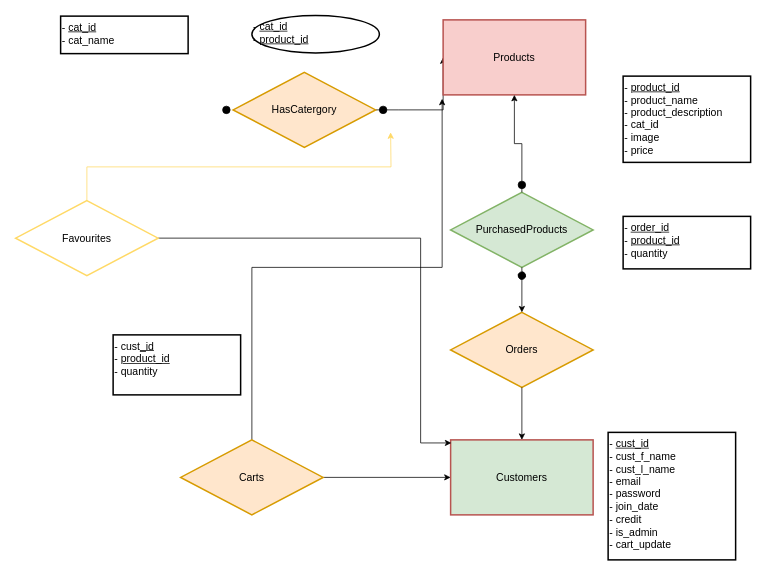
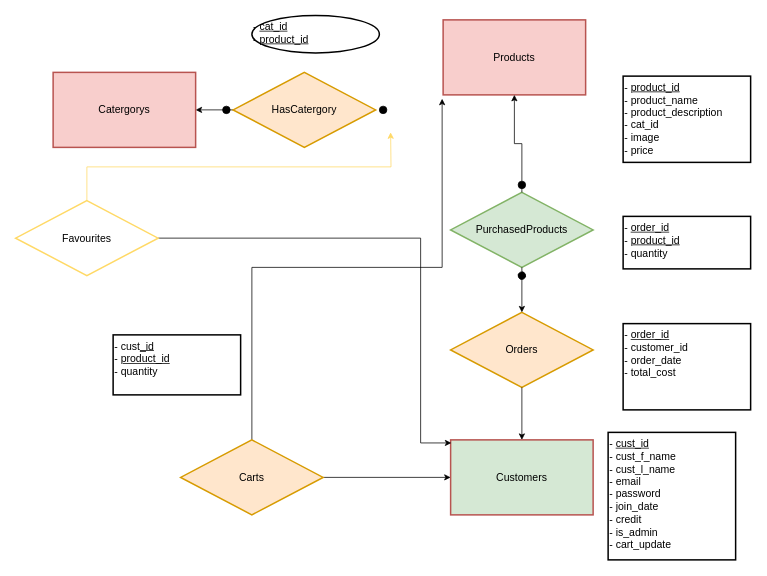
(124, 35) -> none
(443, 63) -> none
none -> (124, 110)
none -> (202, 110)
none -> (687, 367)
